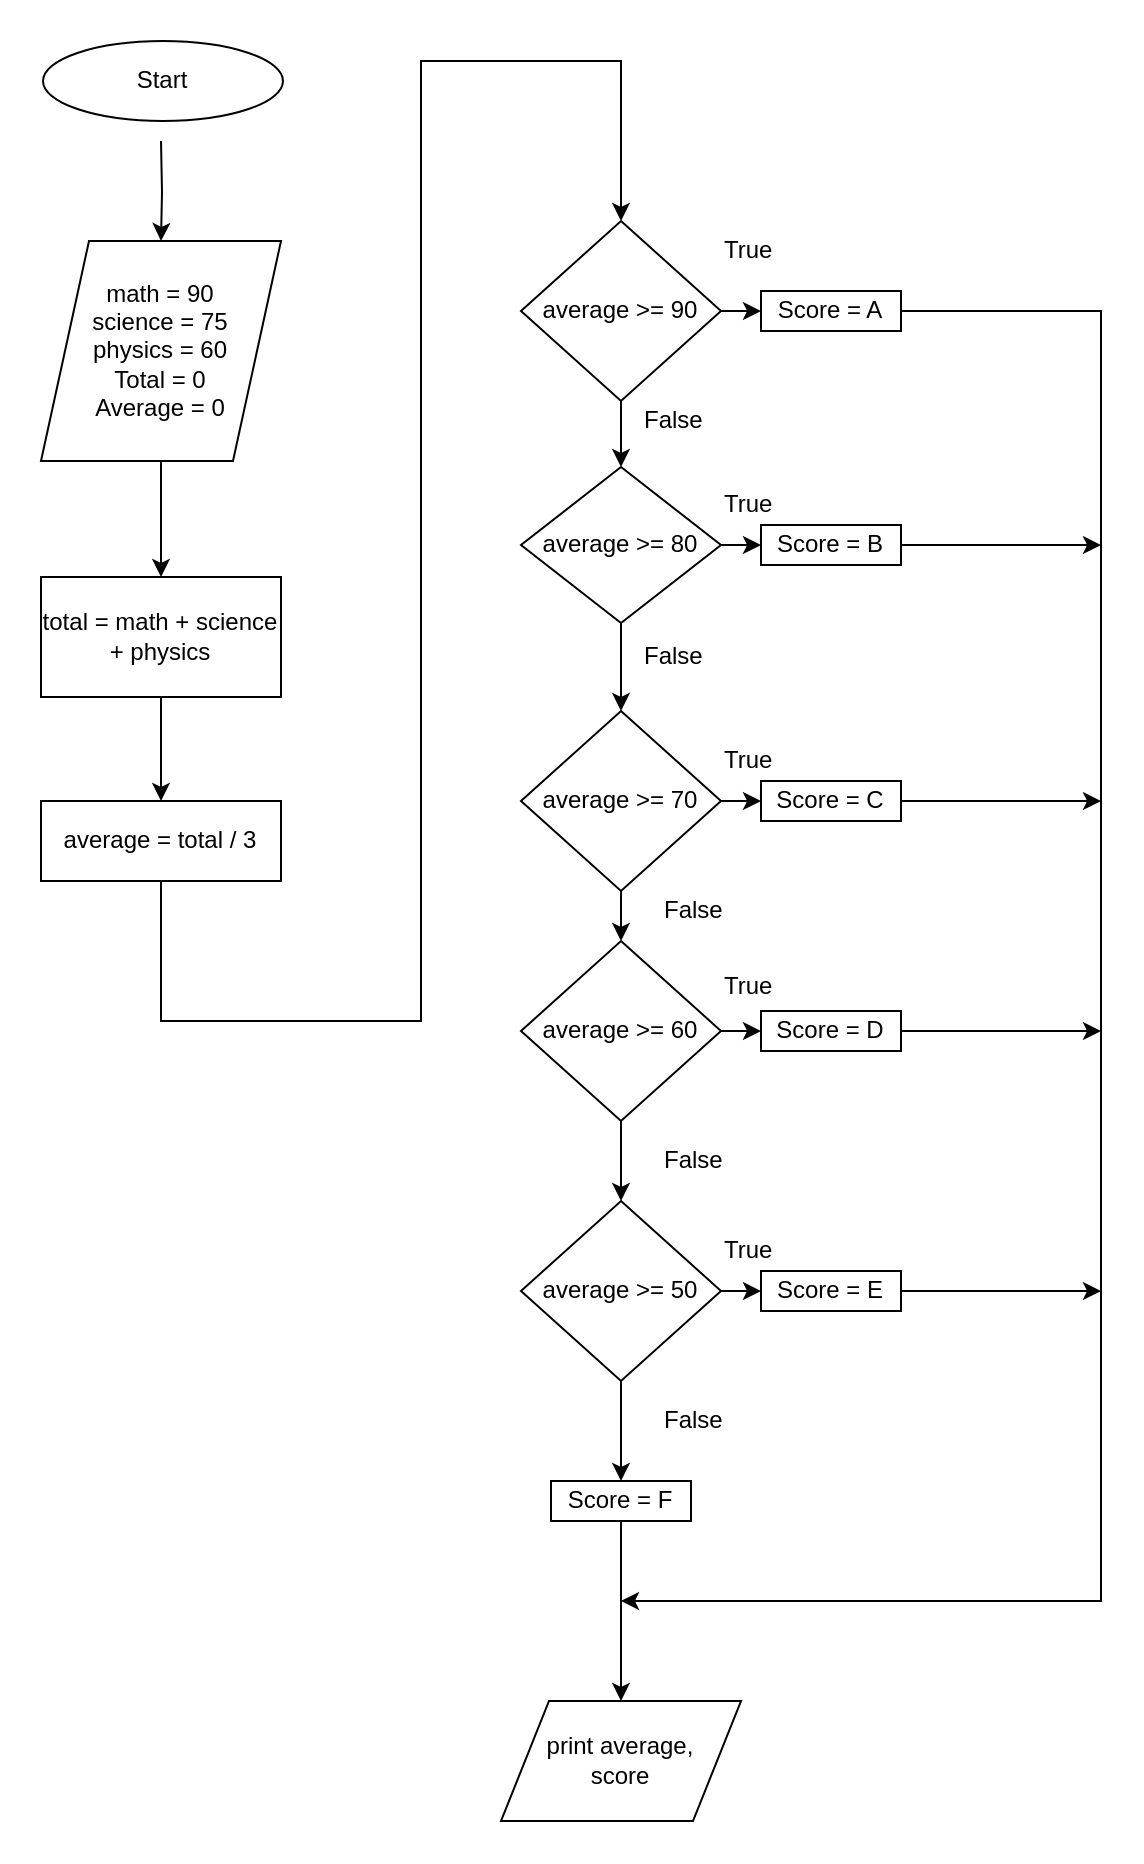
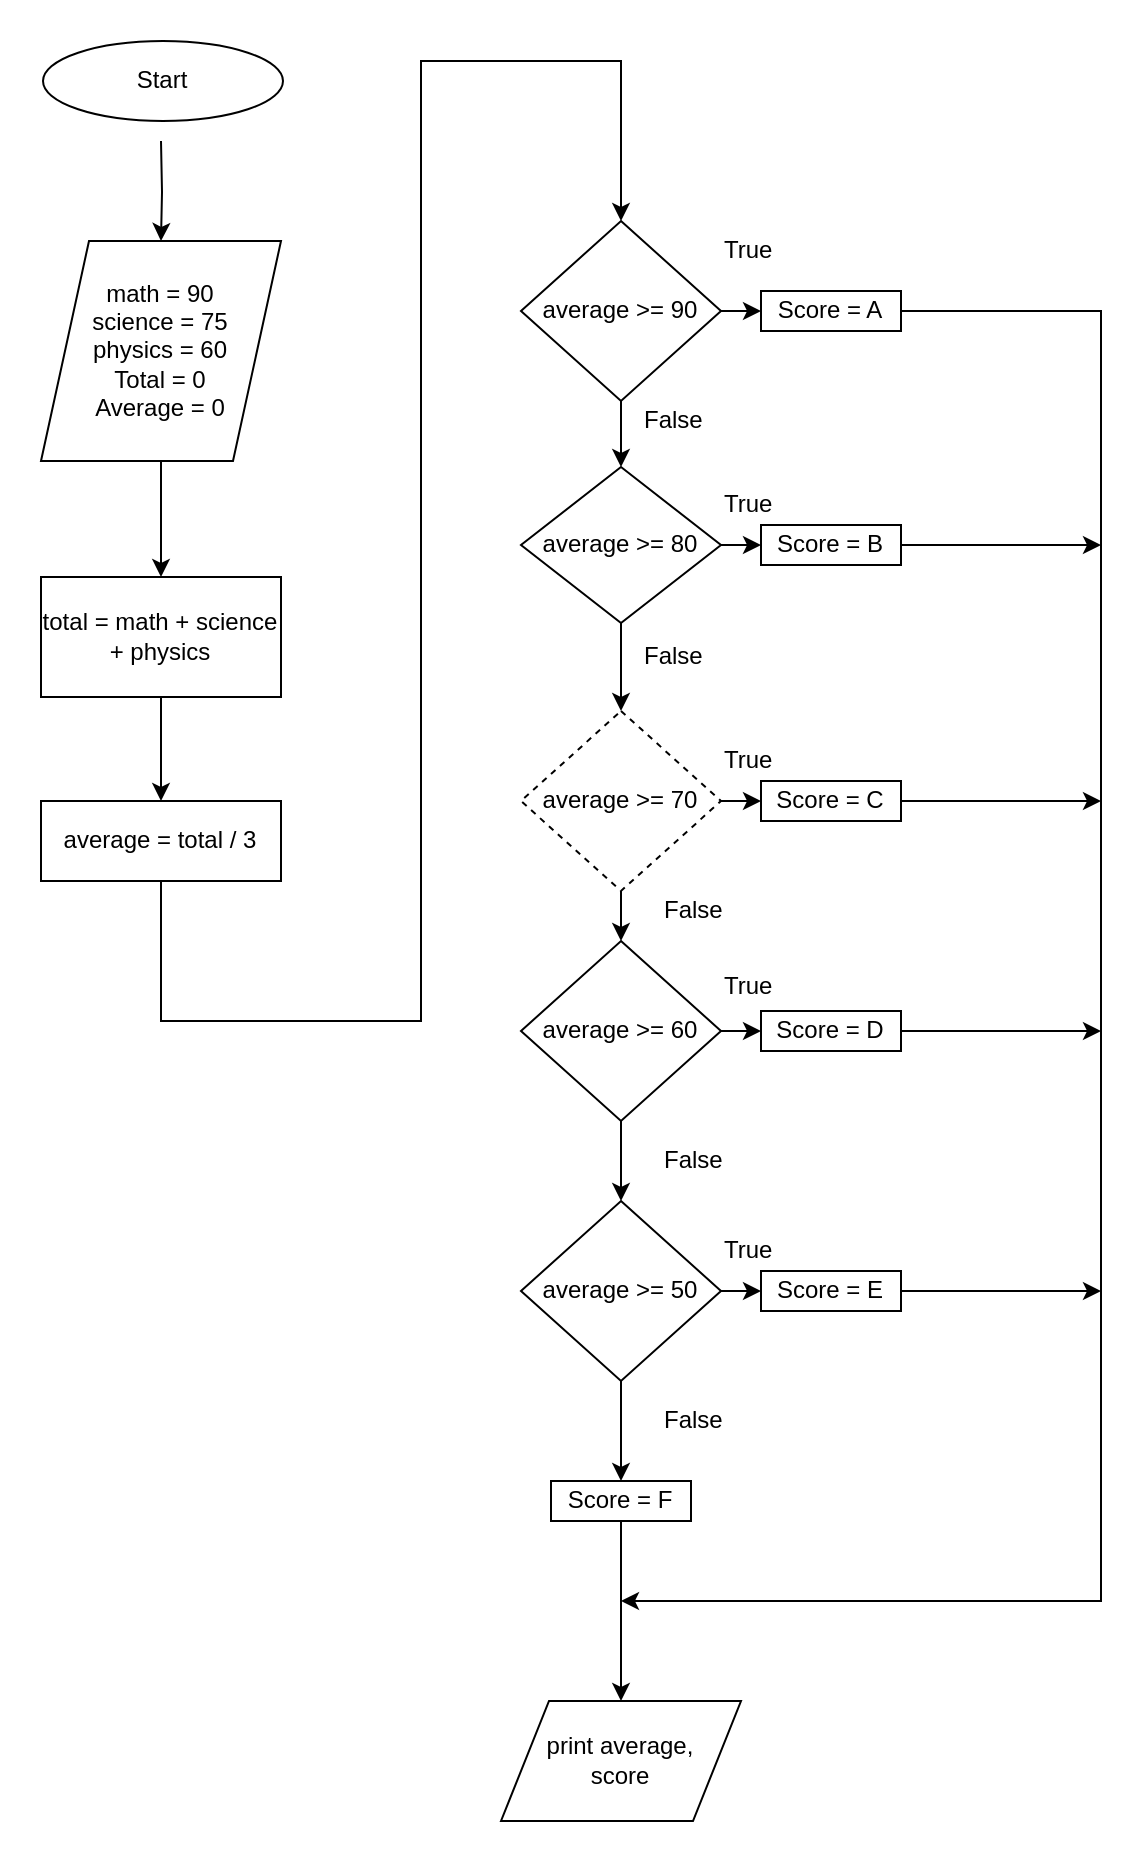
(621, 801) -> (621, 801)
